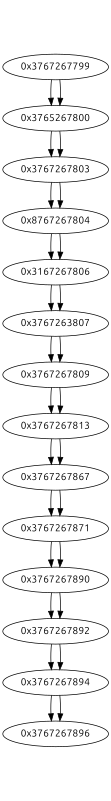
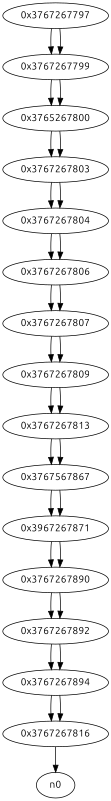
none -> (56, 16)
(56, 221) -> (56, 221)
(56, 272) -> (56, 272)
(56, 323) -> (56, 323)
(56, 477) -> (56, 477)
(56, 529) -> (56, 529)
(56, 734) -> (56, 734)
none -> (56, 785)
